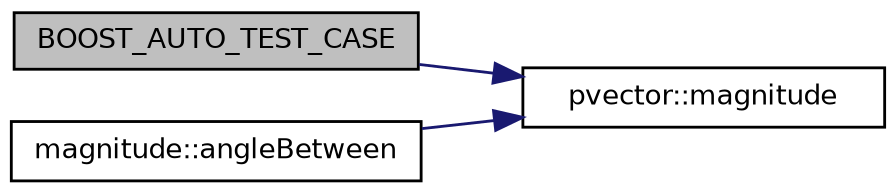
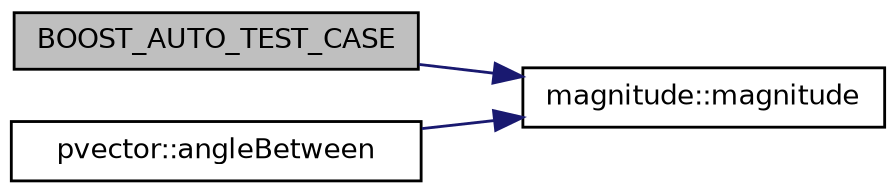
(704, 98) -> (704, 98)
(216, 151) -> (216, 151)
